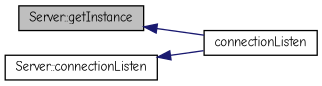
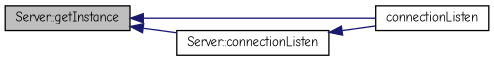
none -> (160, 31)
